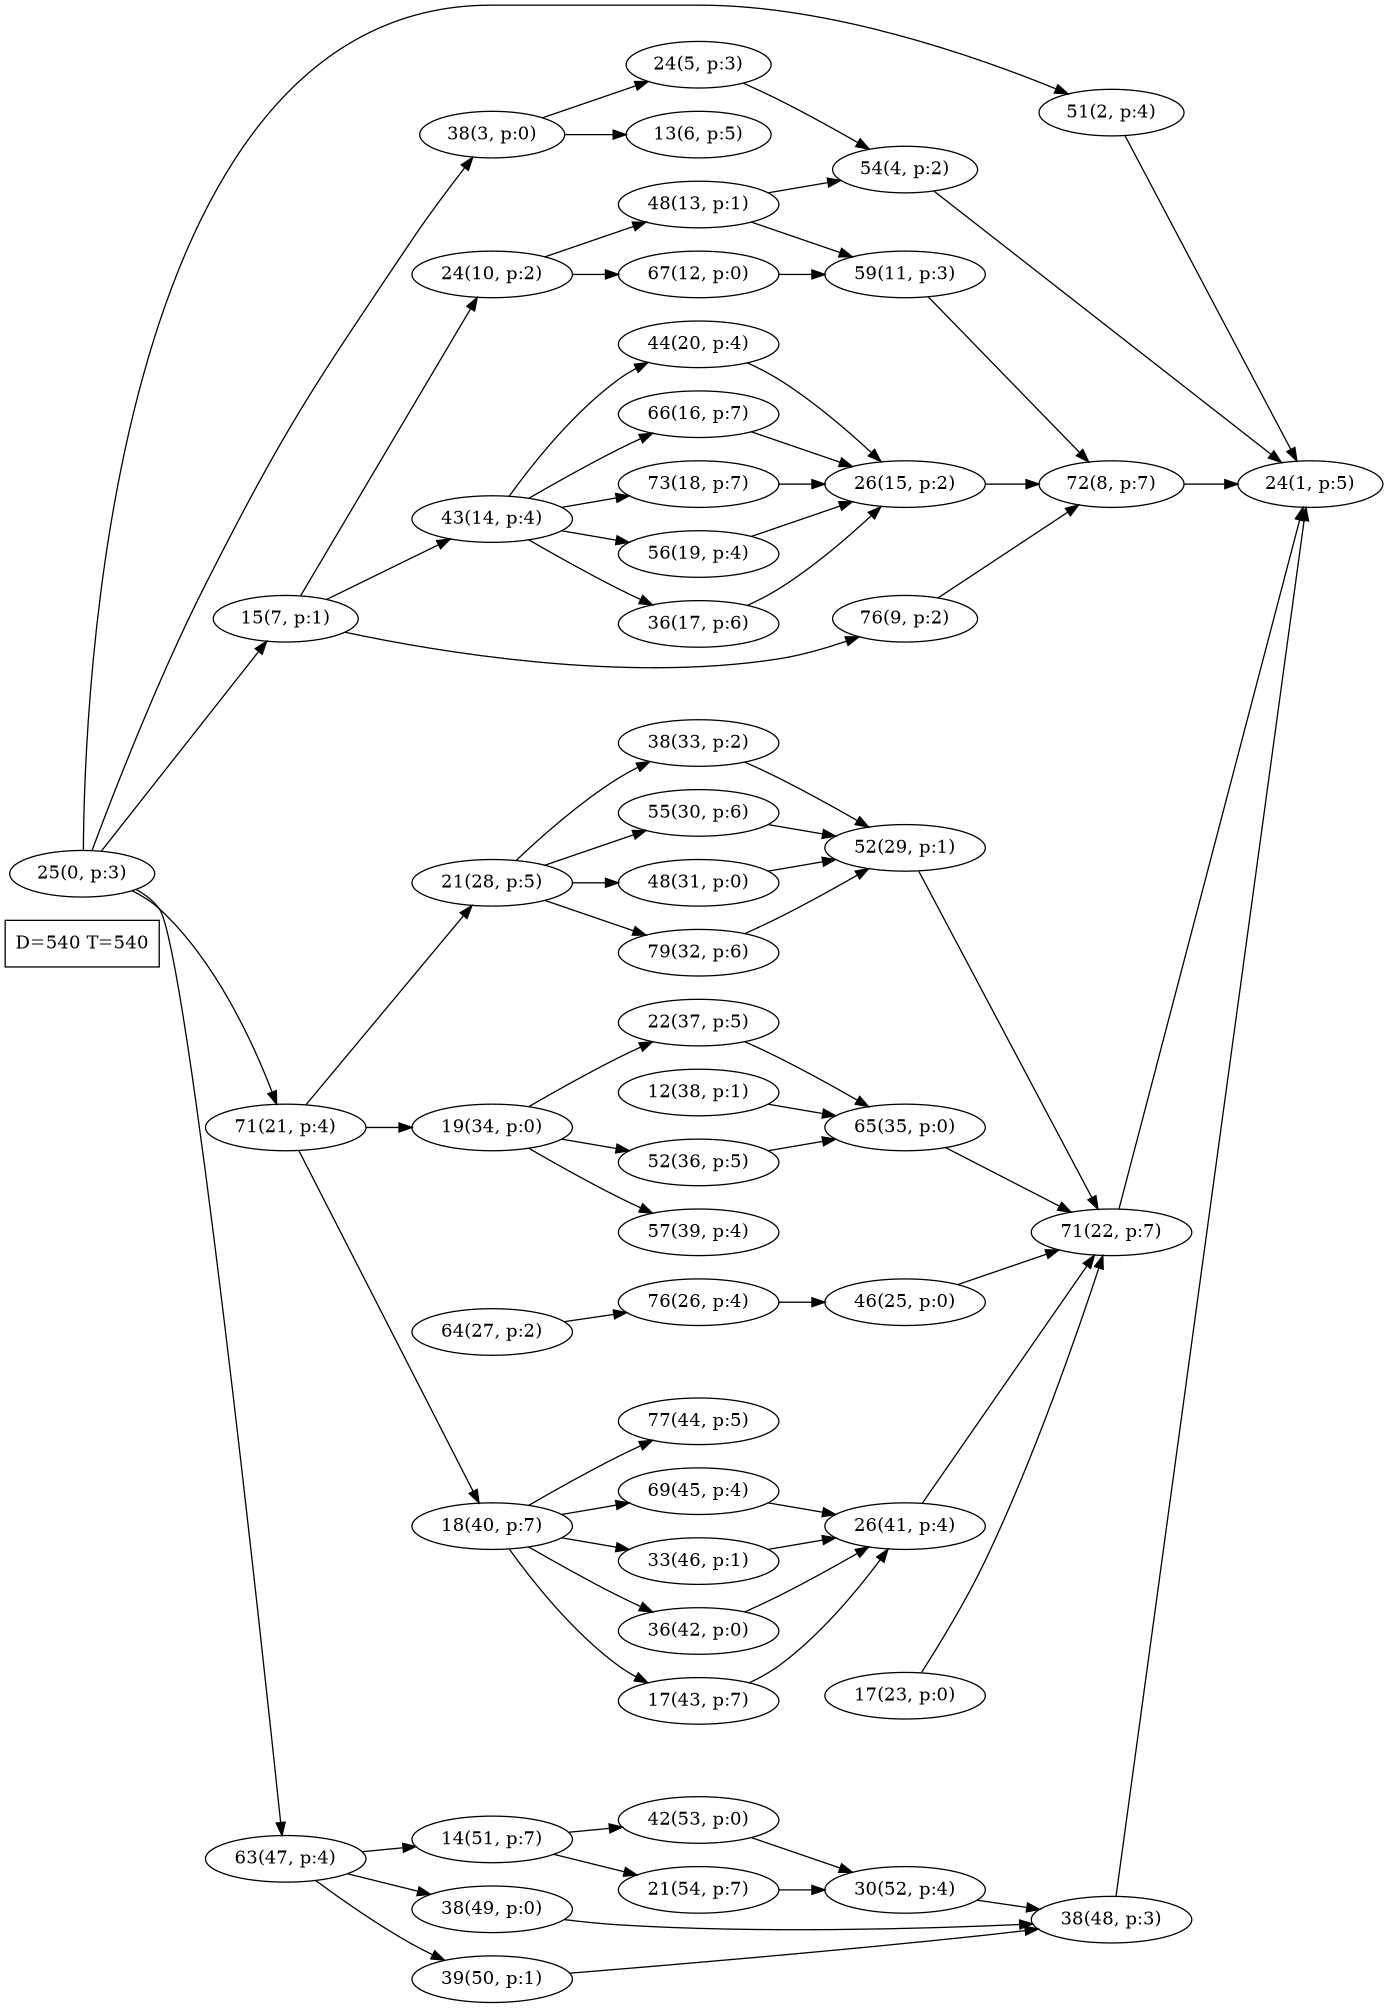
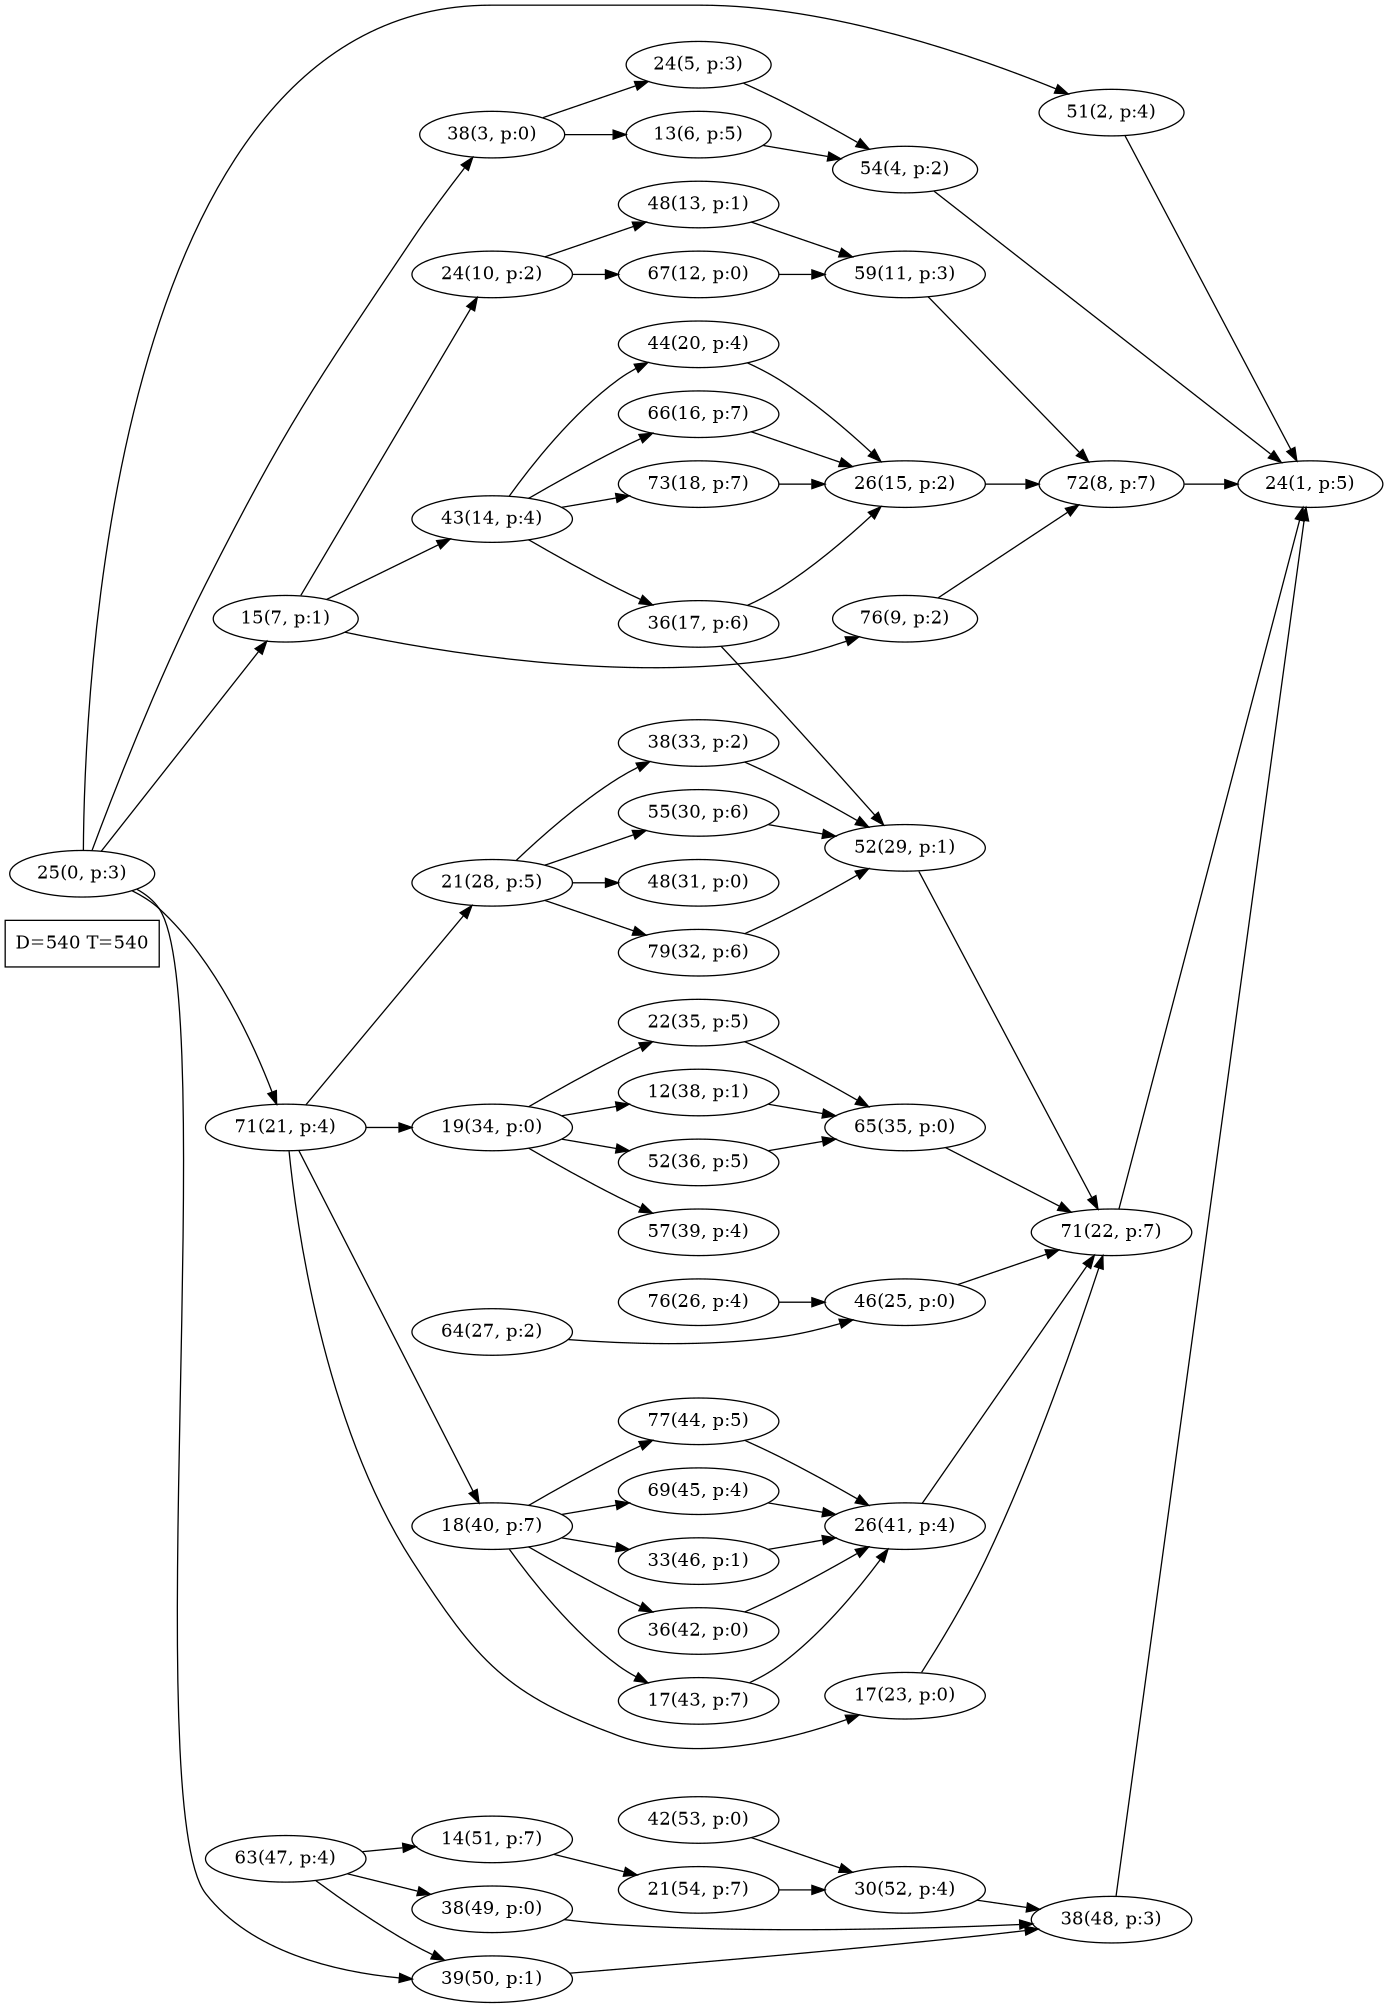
(798, 188) -> (796, 151)
(699, 554) -> none
(796, 866) -> (799, 730)
(699, 1023) -> (699, 1023)
none -> (589, 1111)
(589, 1318) -> (705, 1343)
(228, 1349) -> (179, 1495)
none -> (802, 1468)
none -> (434, 1594)
(589, 1830) -> none
